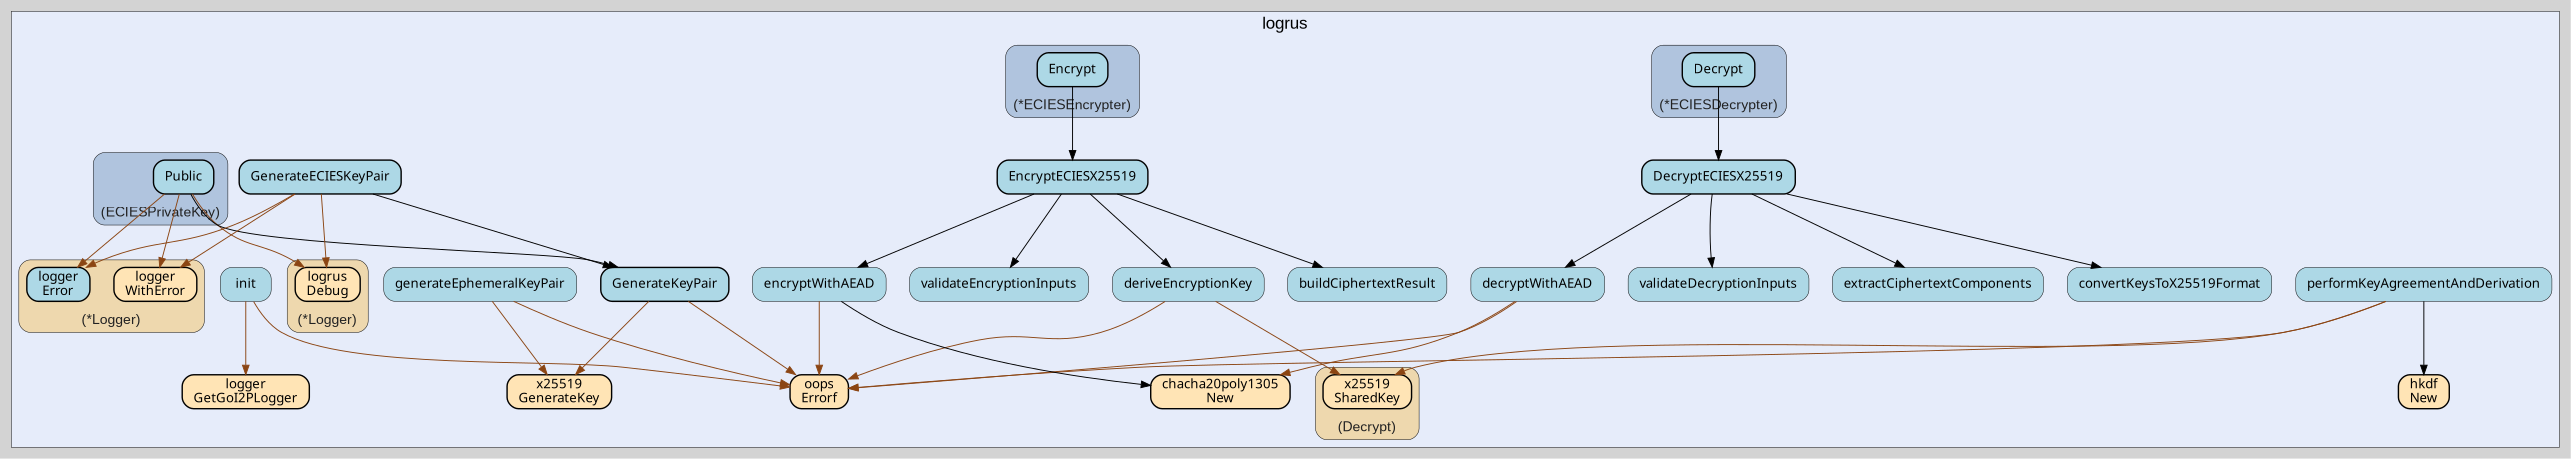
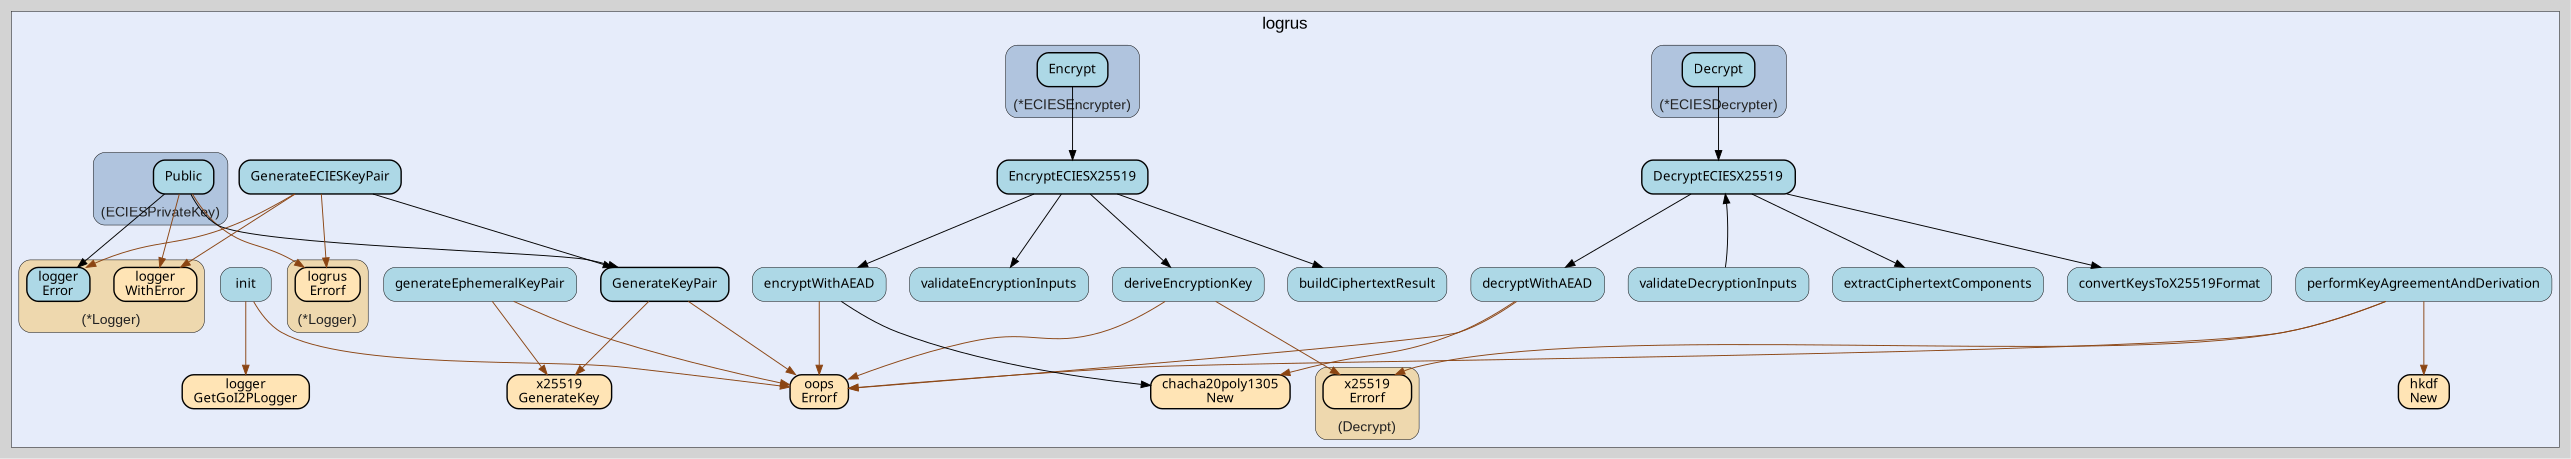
(1710, 226) -> (1728, 235)
(121, 231) -> (121, 231)
(328, 284) -> (328, 284)
(2424, 333) -> (2424, 333)
(1367, 392) -> (1367, 392)
